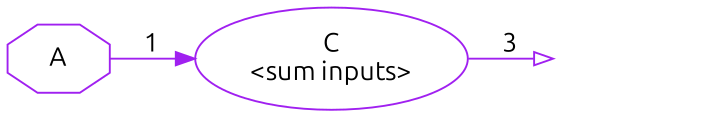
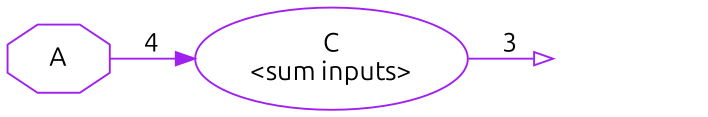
(152, 44) -> (152, 44)
